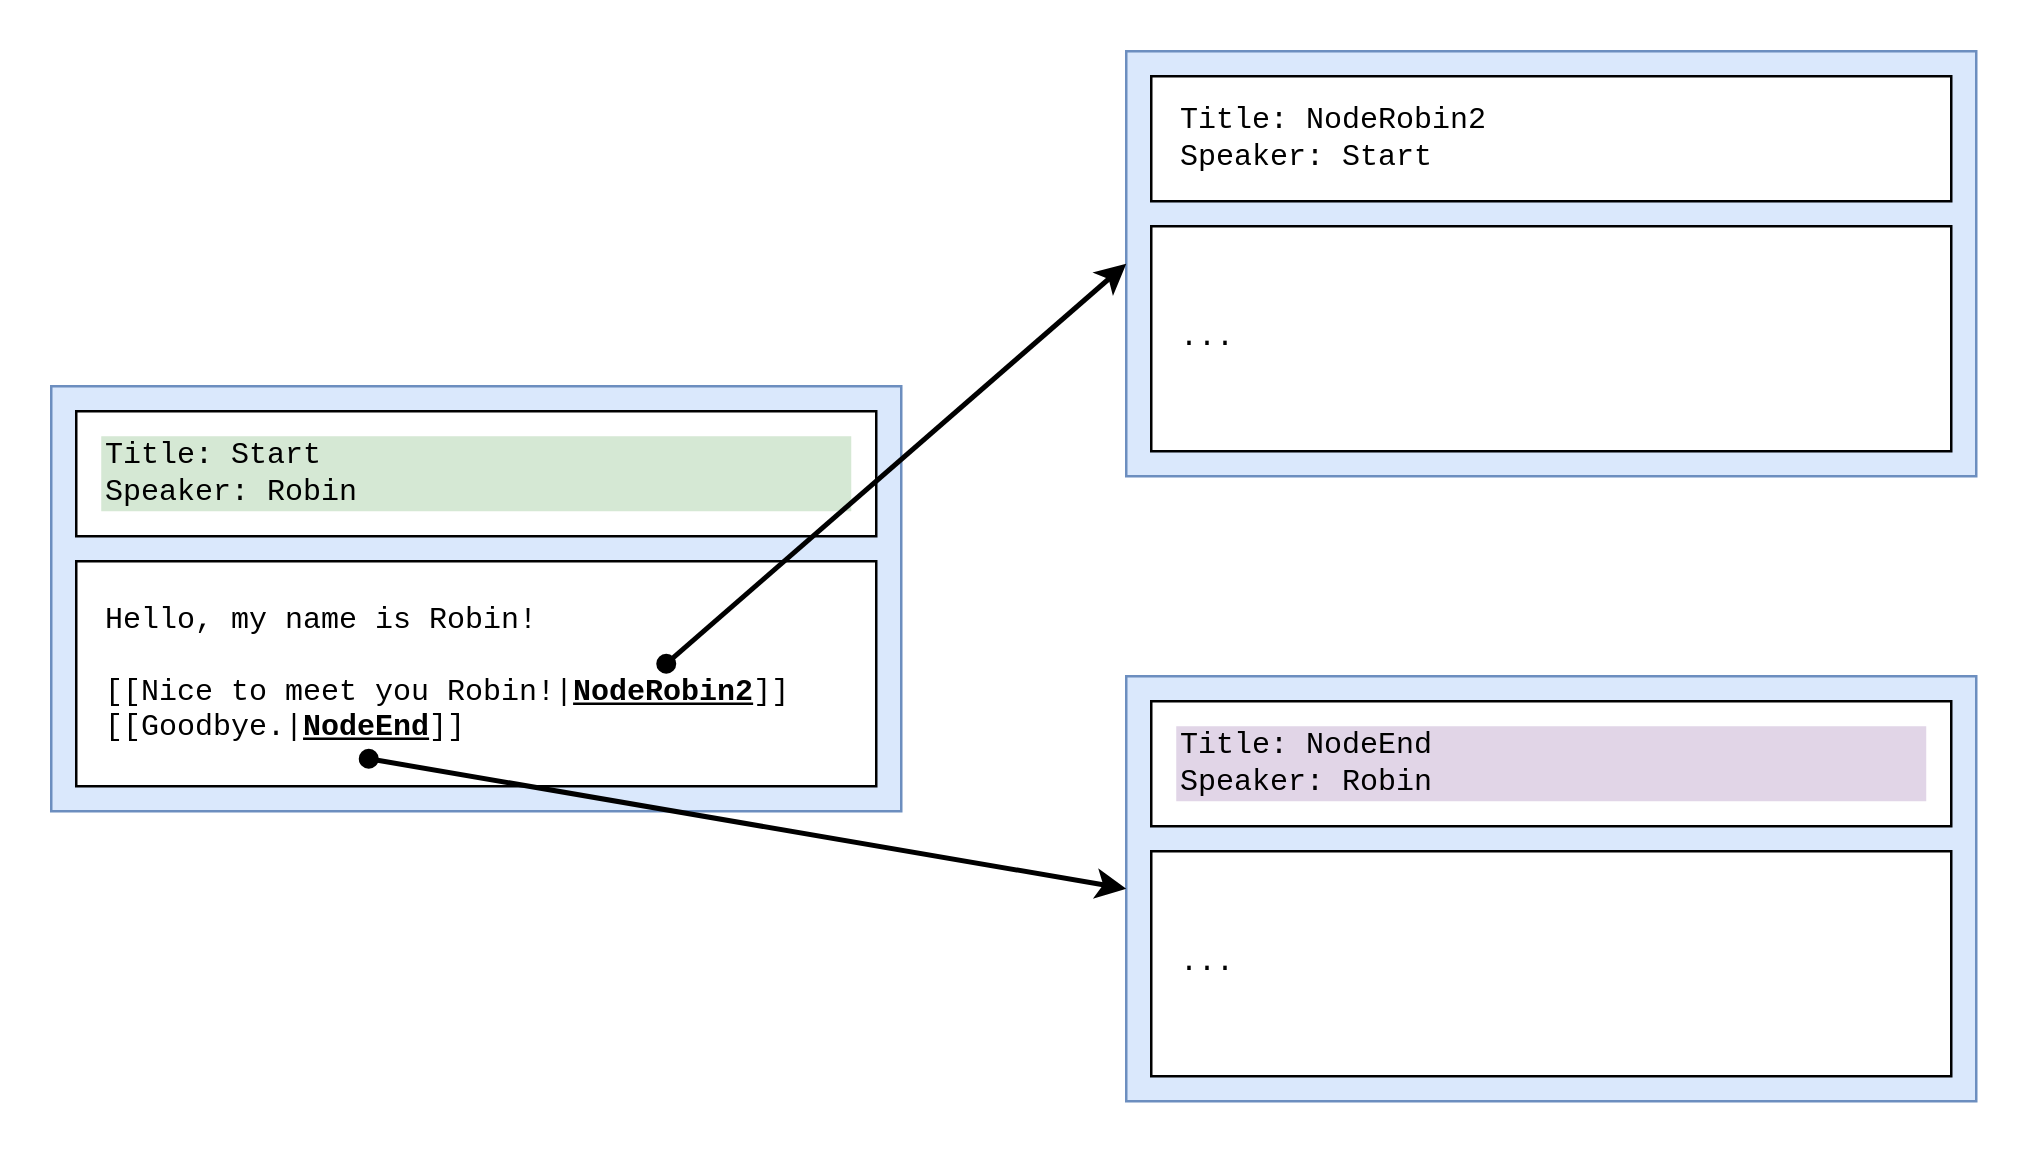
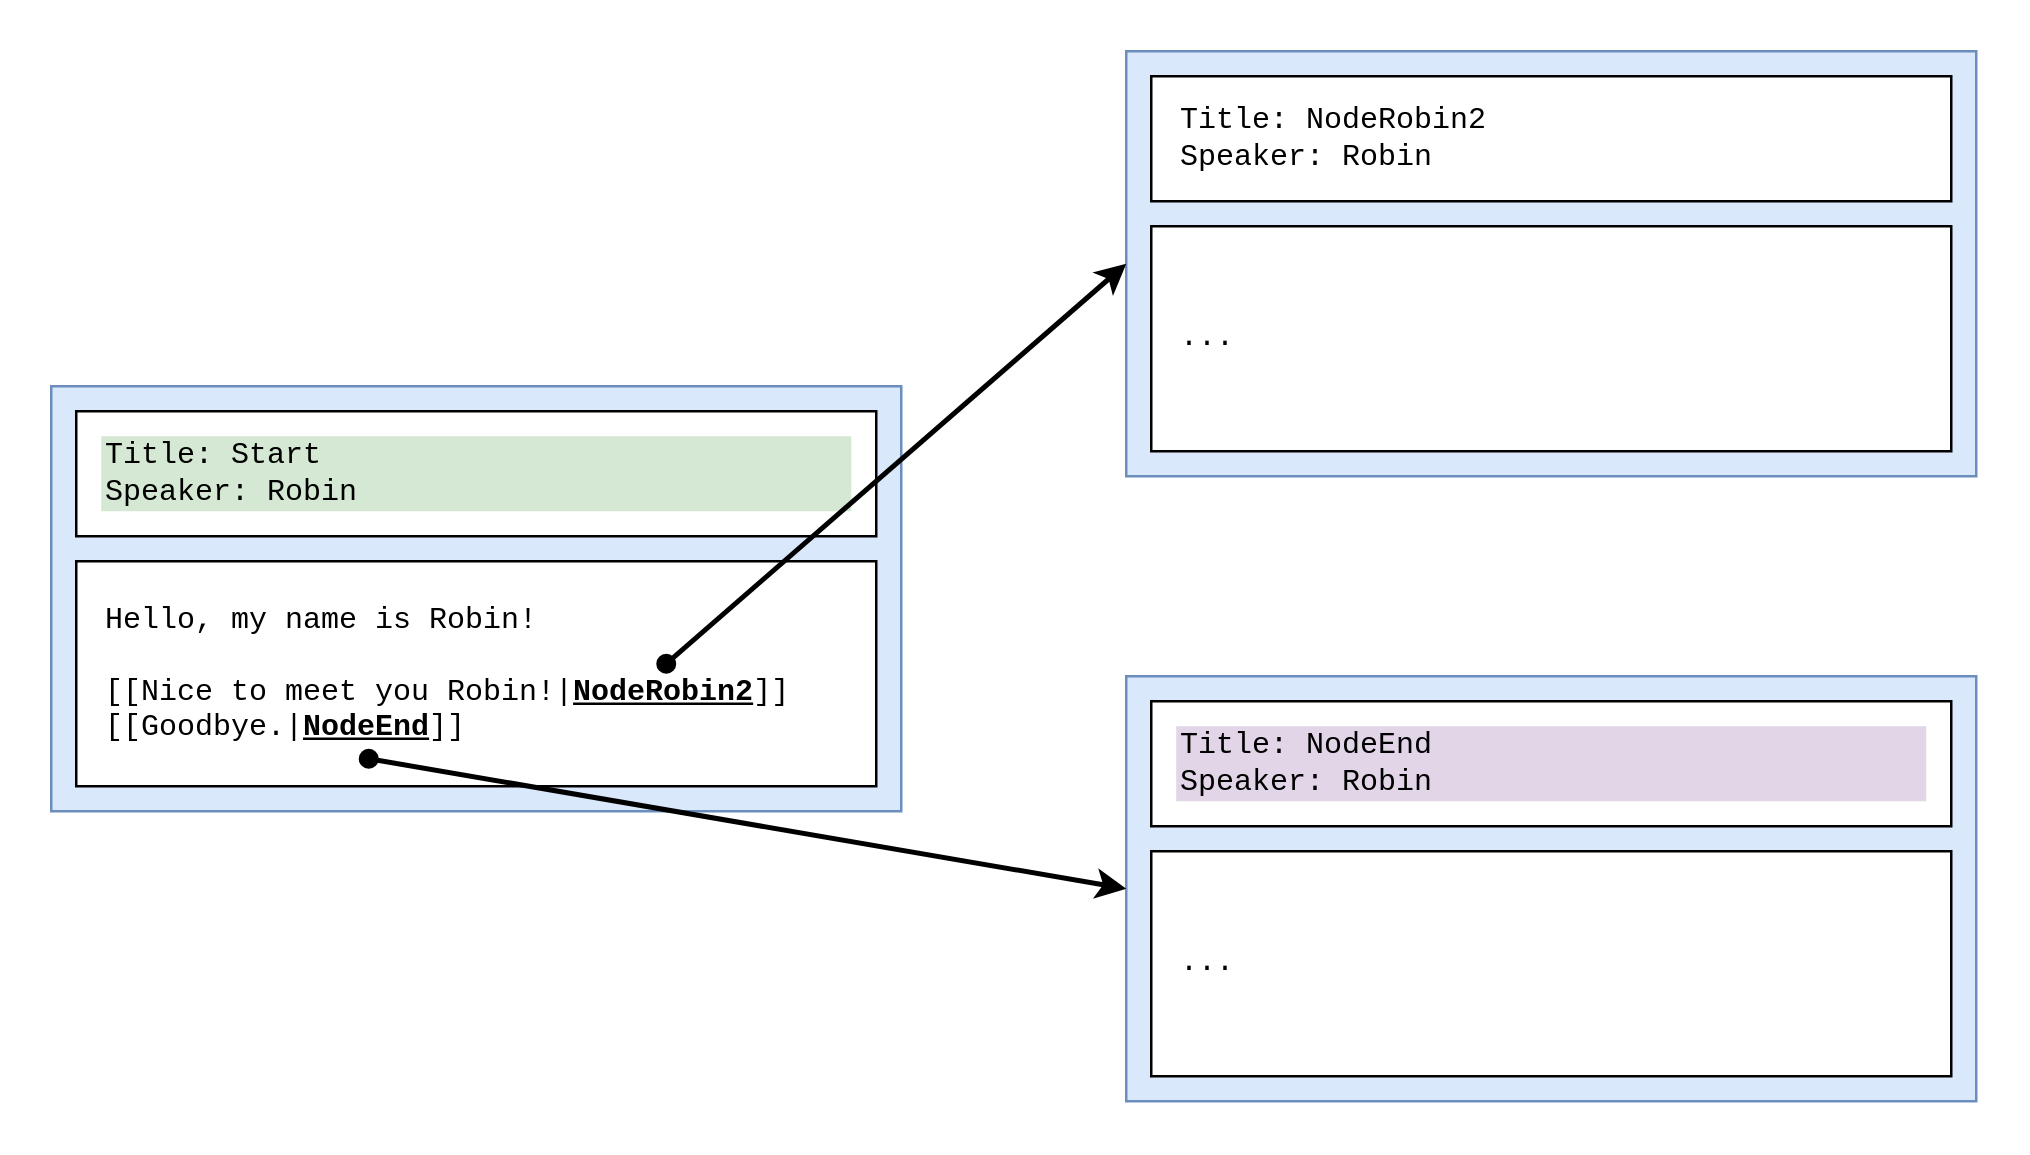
(1305, 139) -> (1305, 139)
